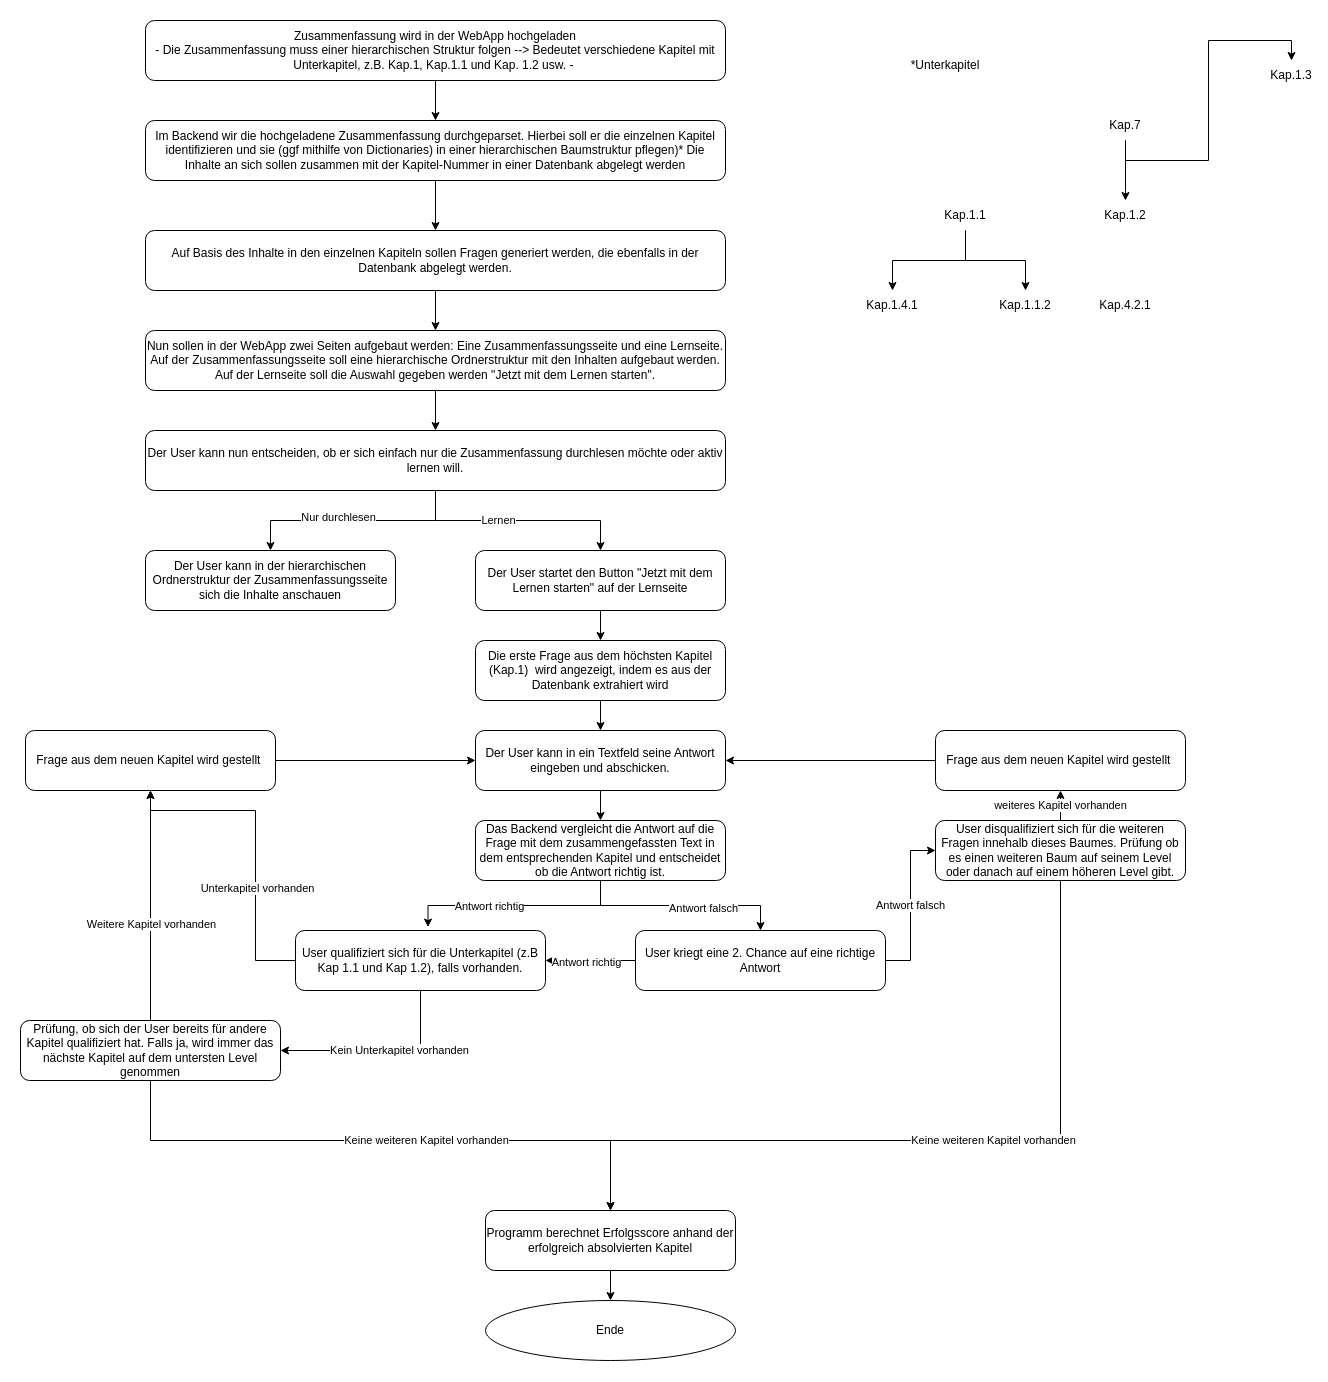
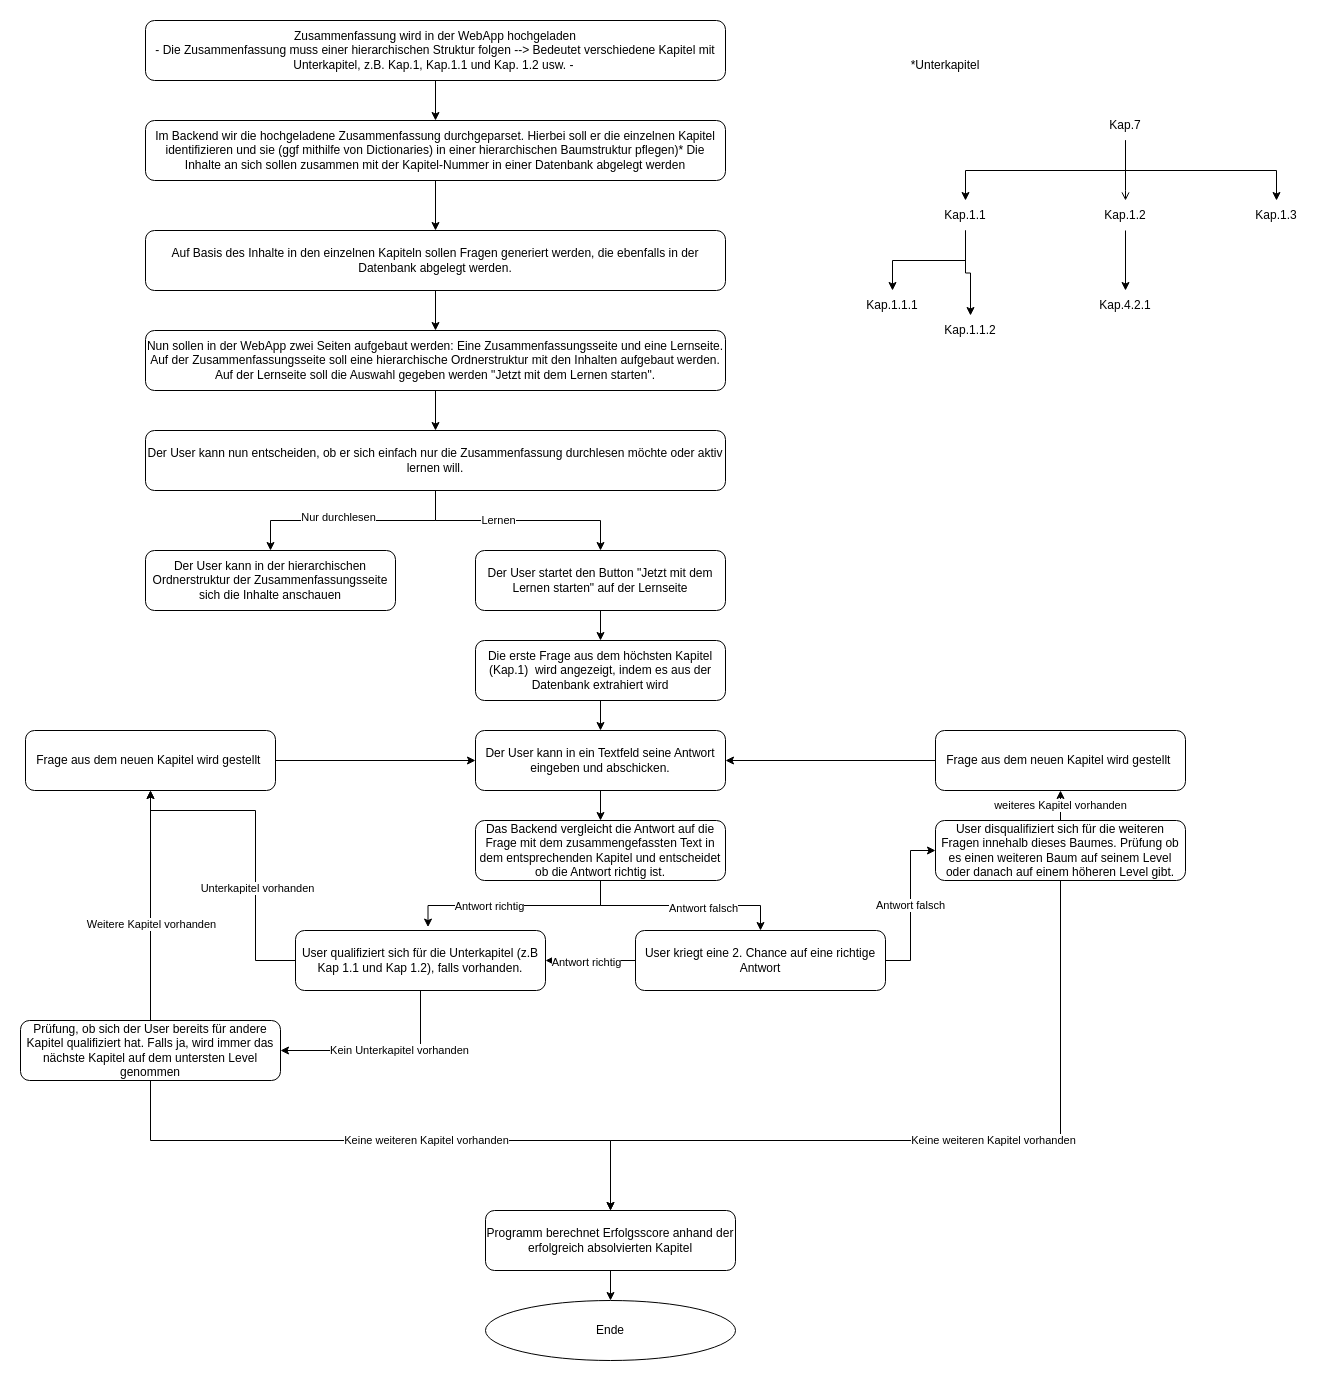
(1292, 76) -> (1277, 216)
none -> (1033, 171)
(1126, 192) -> (1126, 193)
none -> (1126, 257)
(893, 306) -> (893, 306)
(1026, 306) -> (971, 331)
